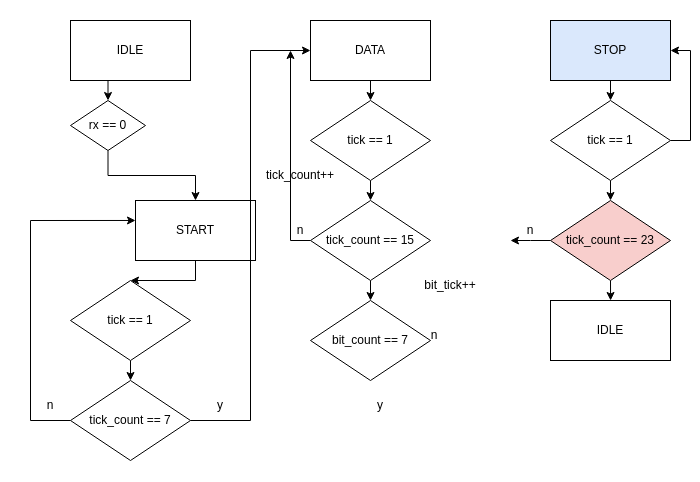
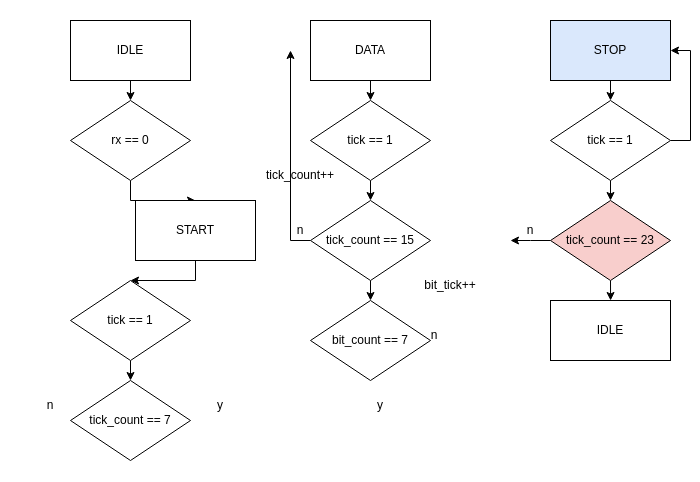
(108, 126) -> (131, 141)
(251, 240) -> none
(31, 292) -> none
